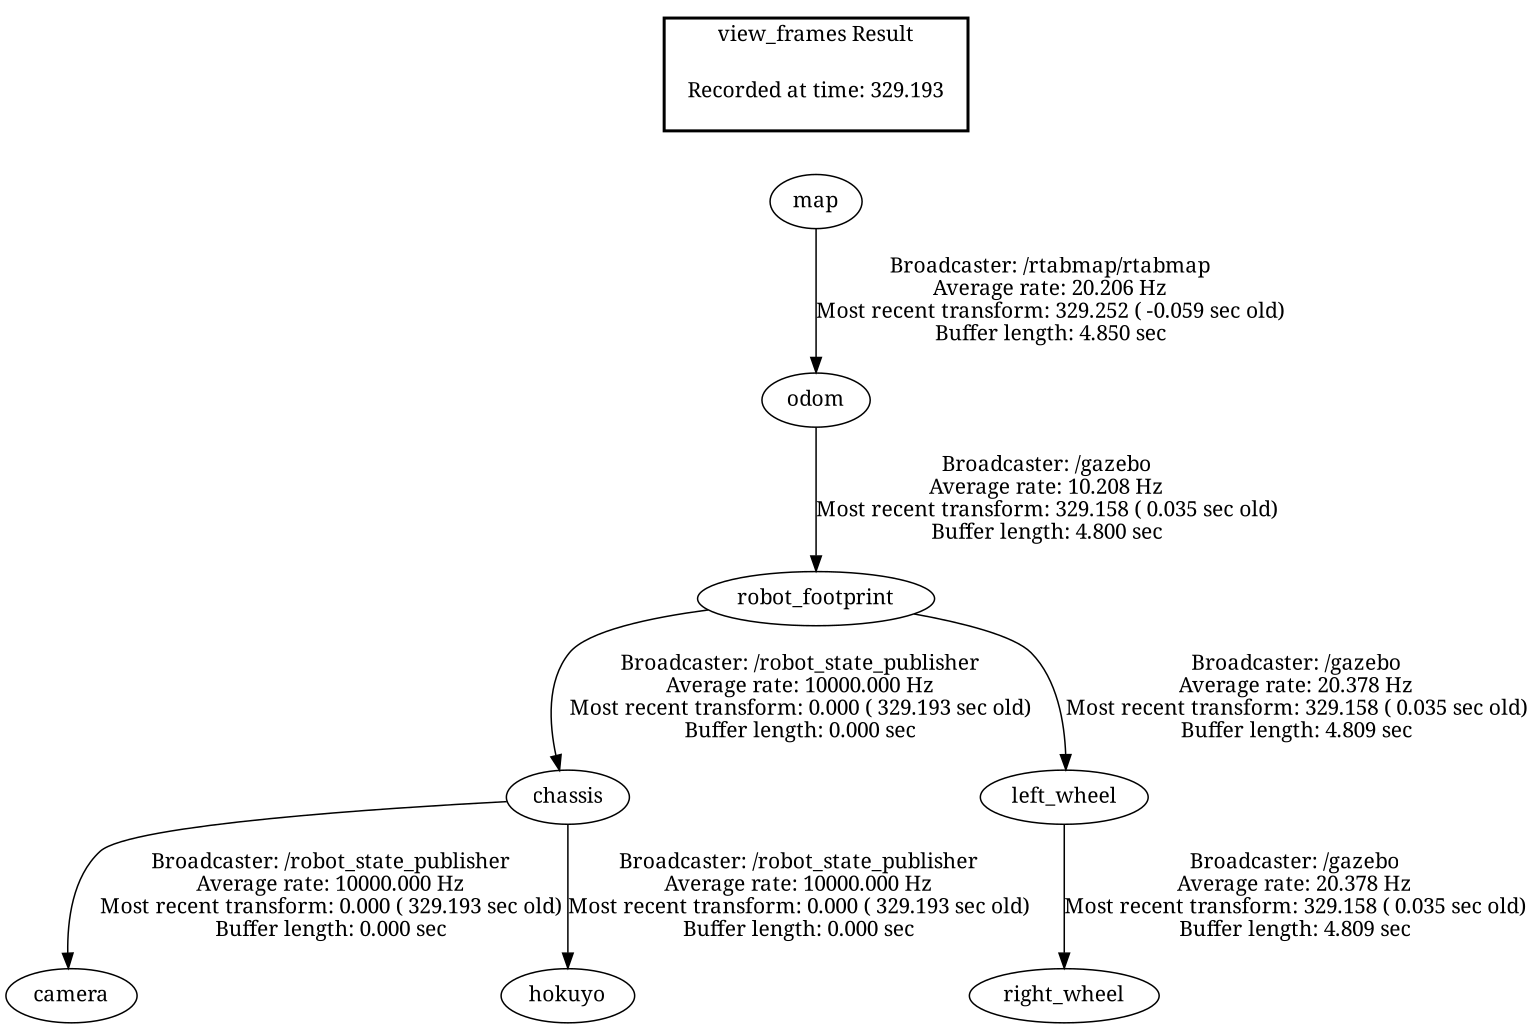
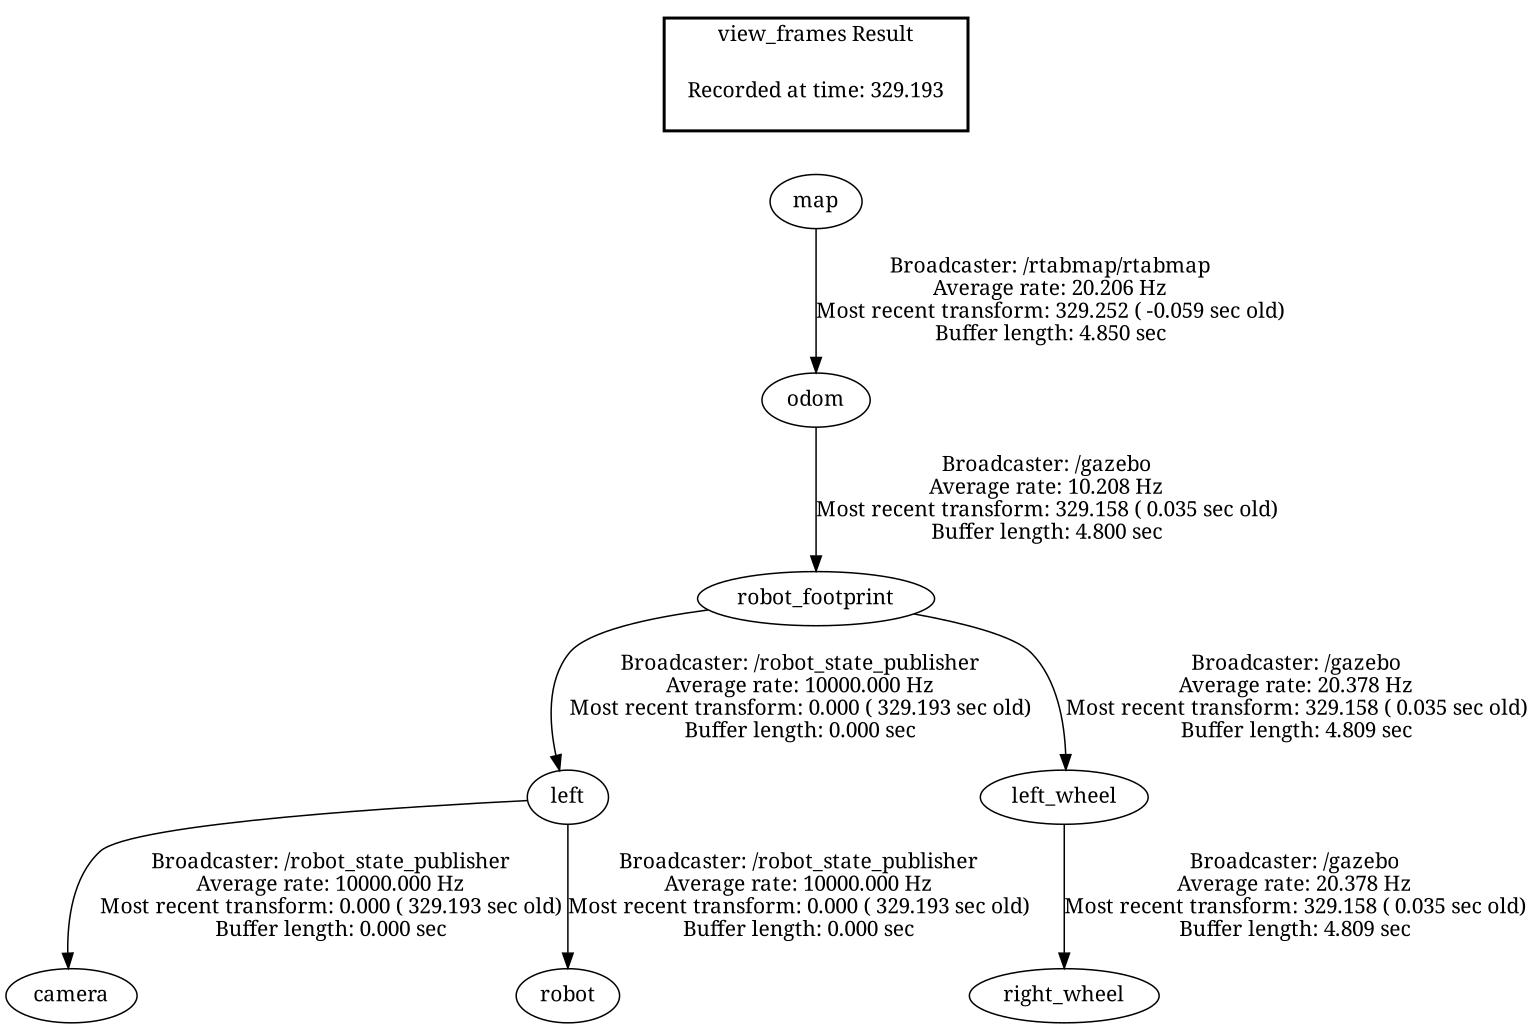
(568, 797) -> (568, 797)
(568, 996) -> (568, 996)
